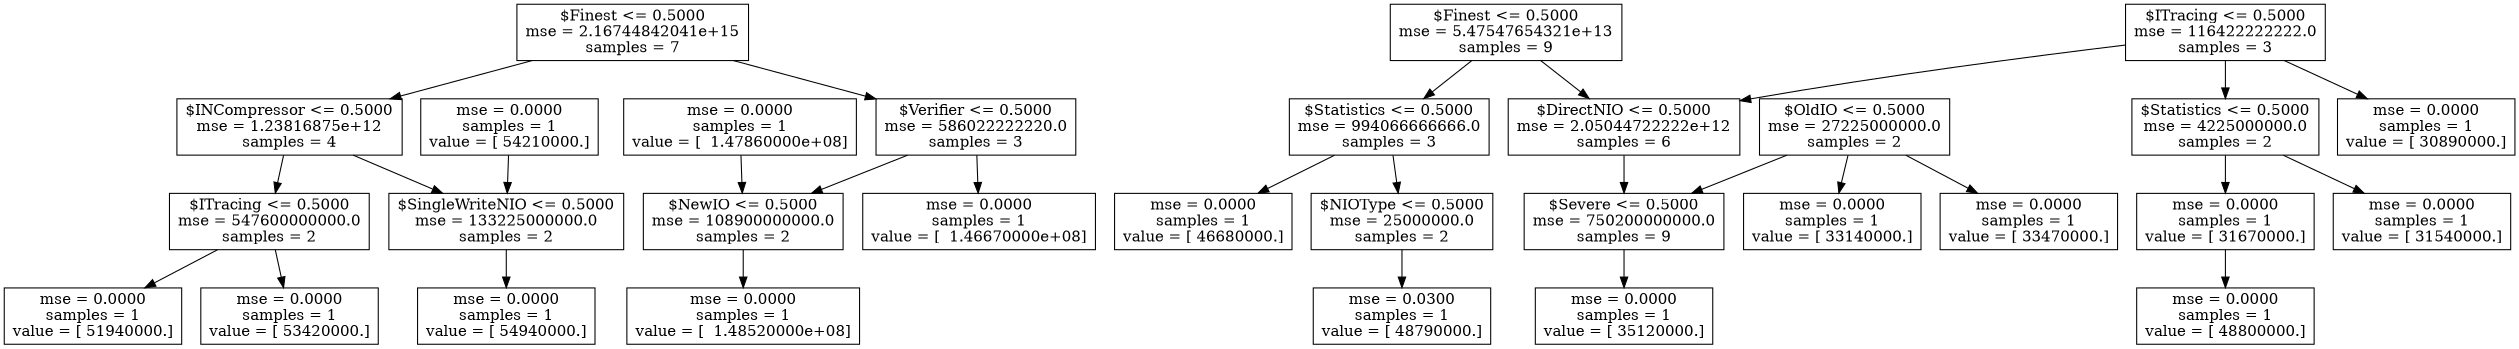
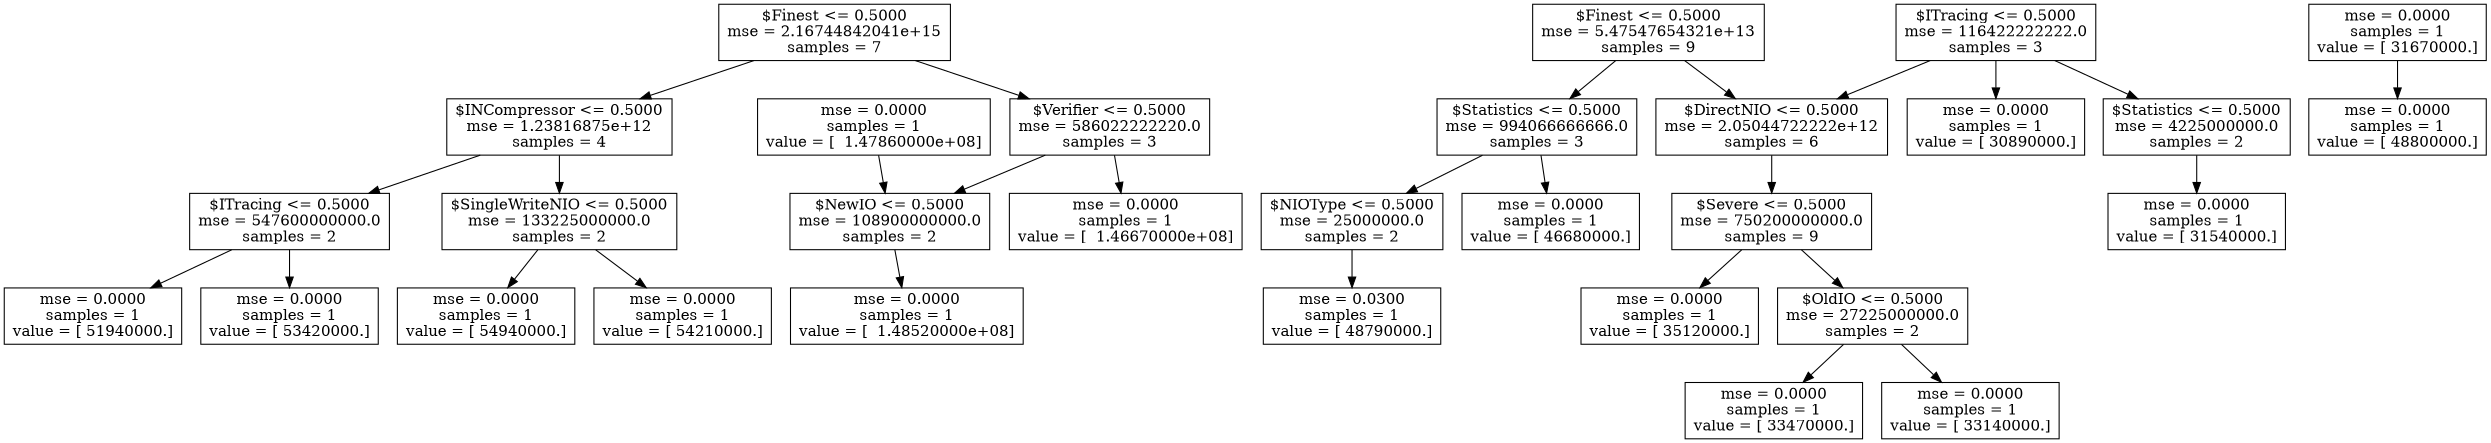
(508, 169) -> (617, 265)
(2225, 169) -> none
(1744, 172) -> (1818, 265)
